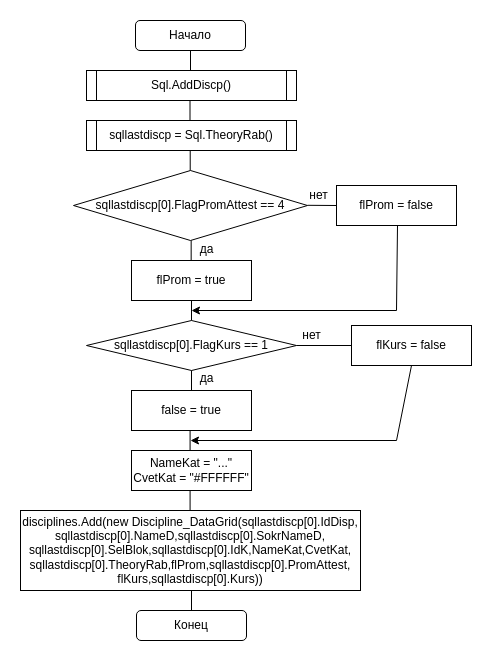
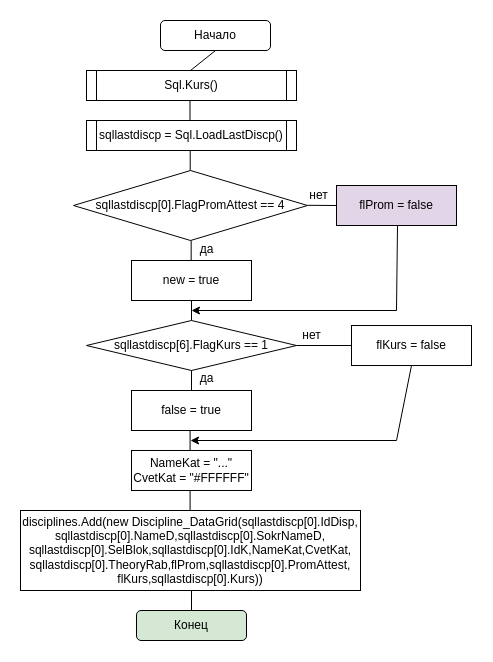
(191, 36) -> (216, 36)
(192, 86) -> (192, 86)
(192, 136) -> (192, 136)
(397, 206) -> (397, 206)
(192, 281) -> (192, 281)
(192, 346) -> (192, 346)
(192, 626) -> (192, 626)
